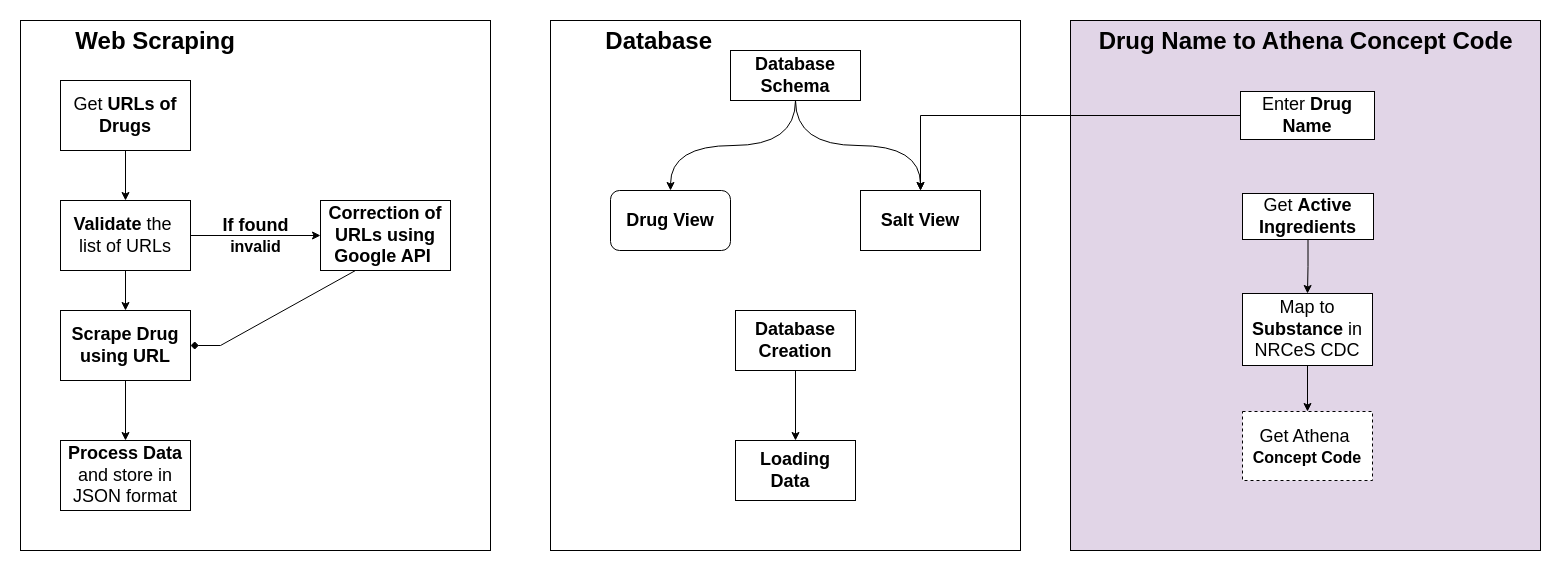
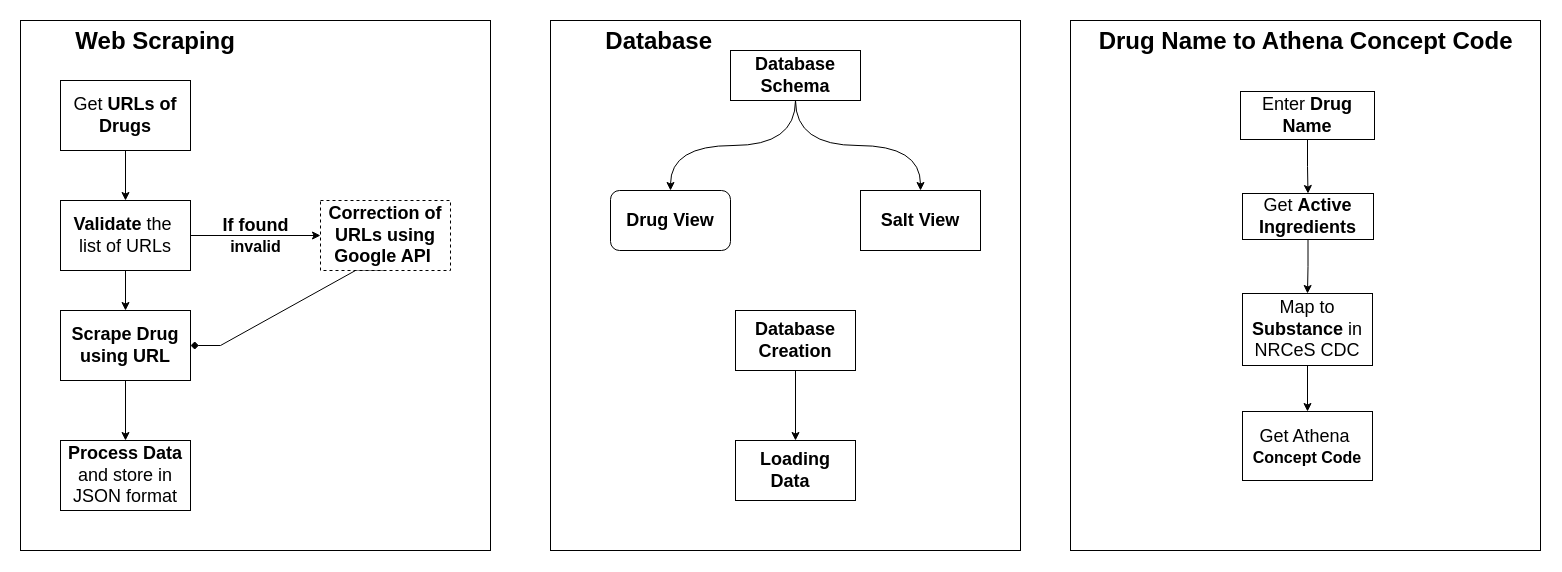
(1053, 116) -> (1308, 163)
(386, 236) -> (386, 236)
(1306, 286) -> (1306, 286)
(1308, 446) -> (1308, 446)
